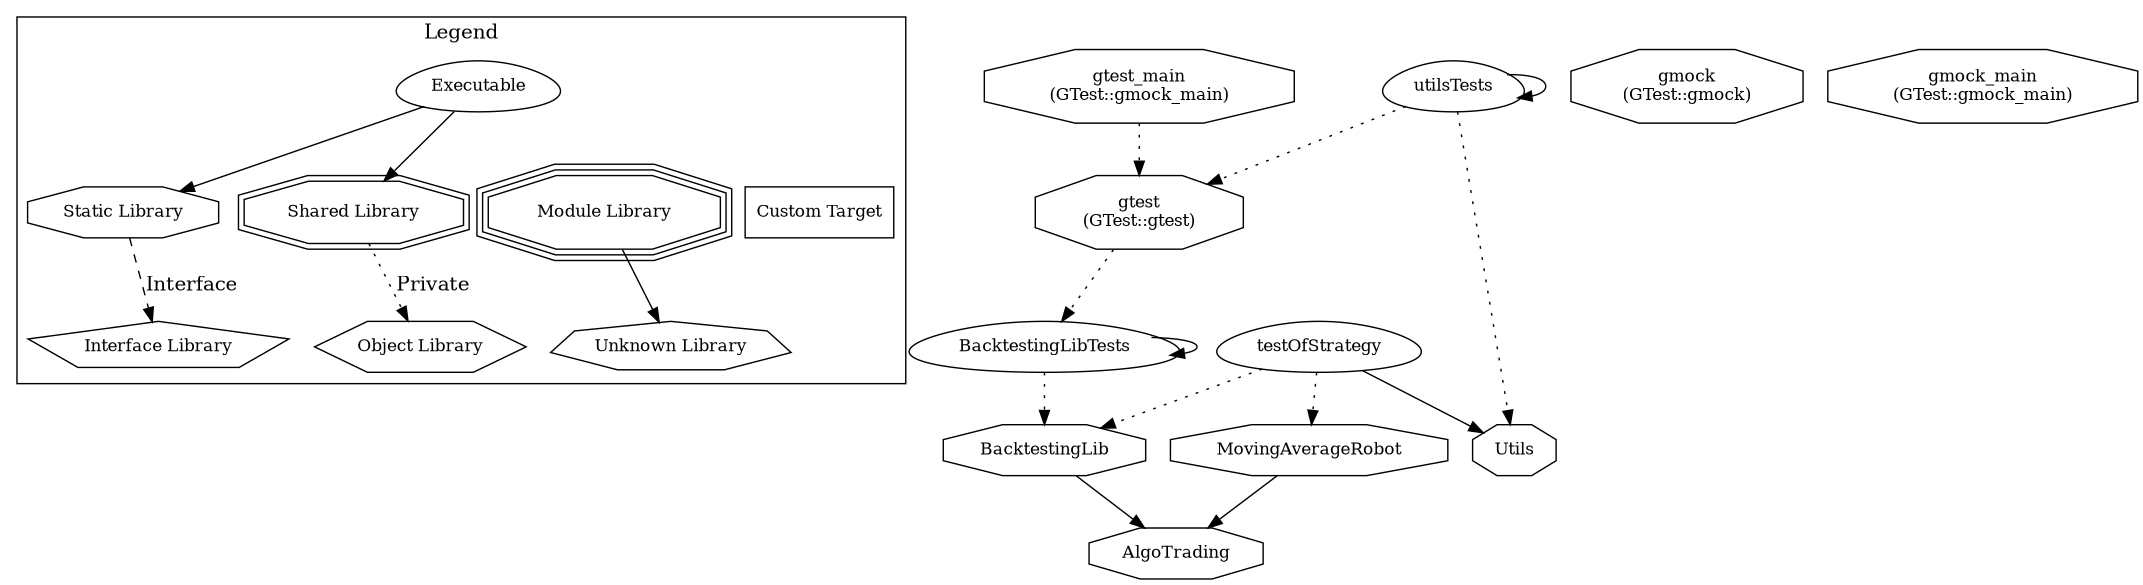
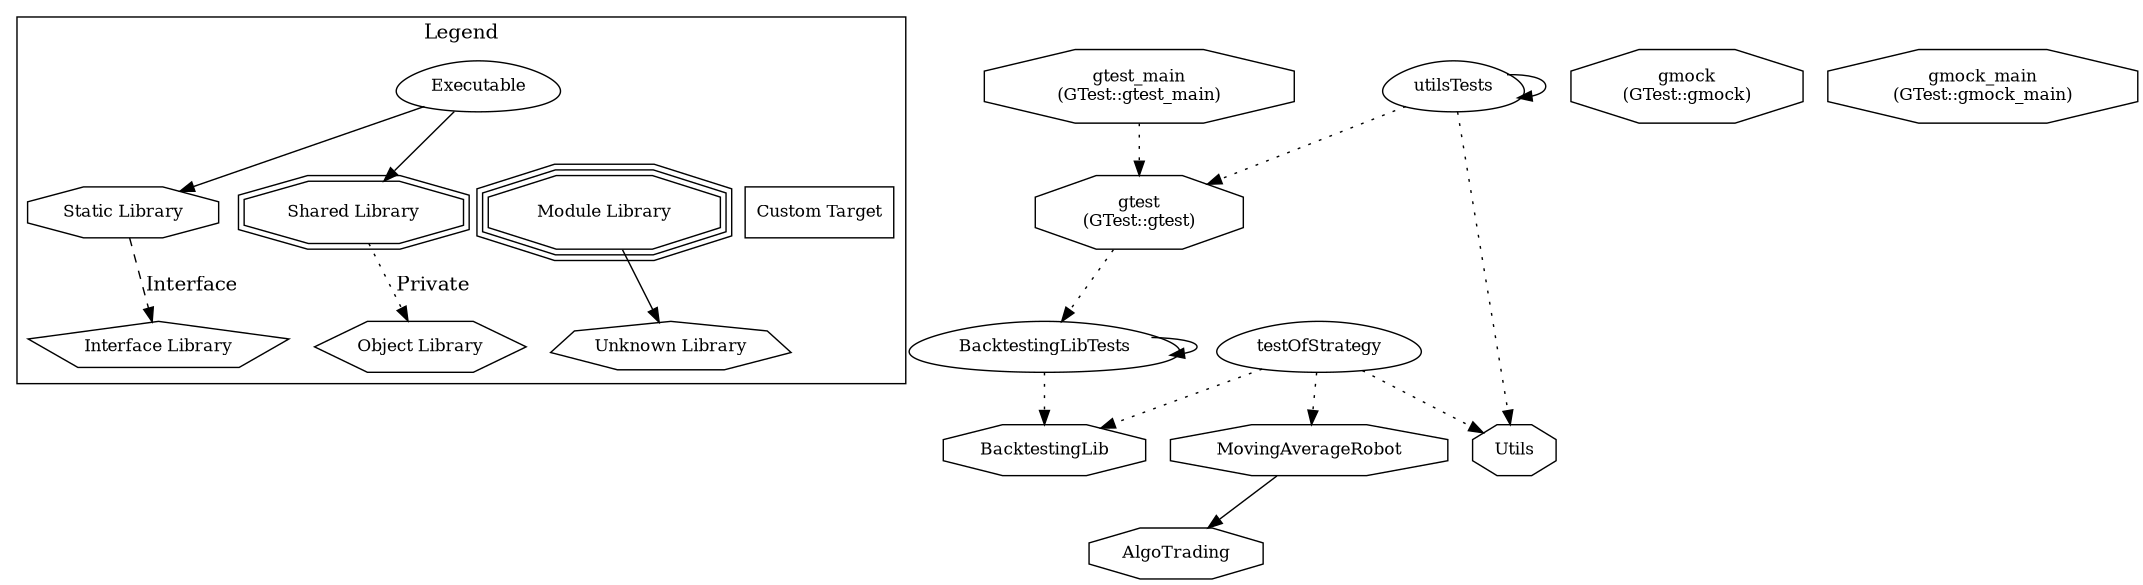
(1139, 86) -> (1139, 86)
(1417, 398) -> (1417, 398)
(1105, 497) -> none
